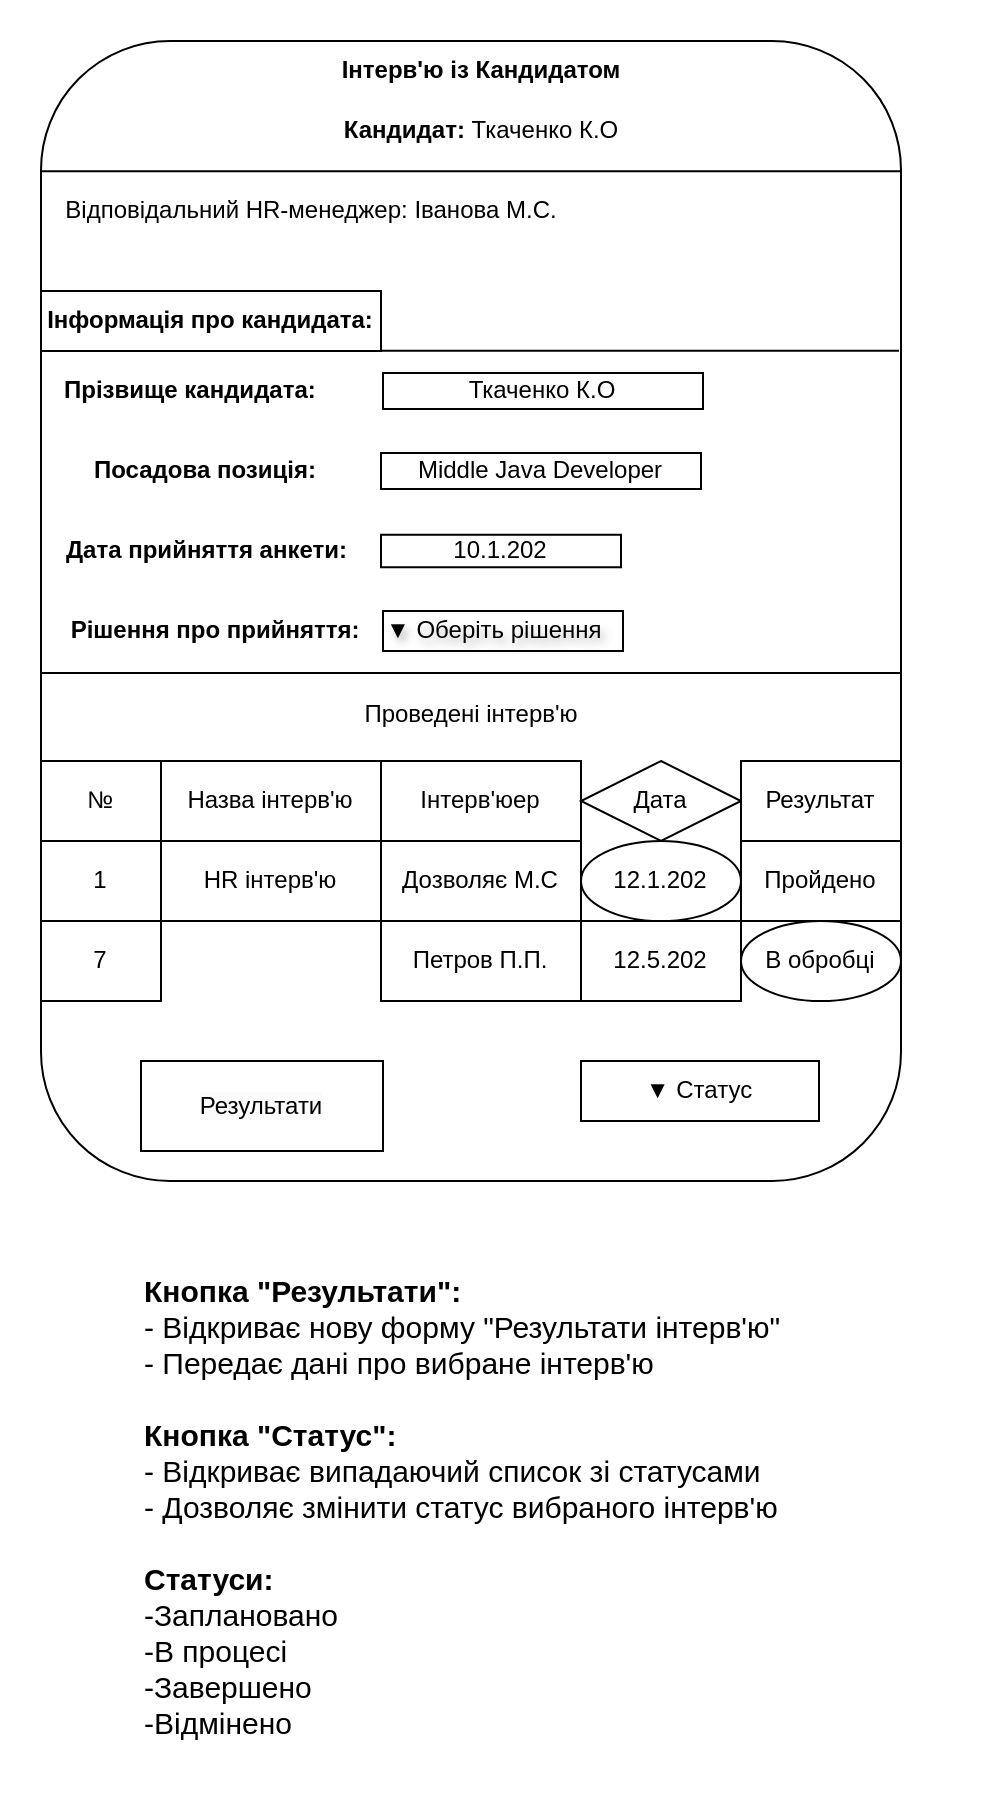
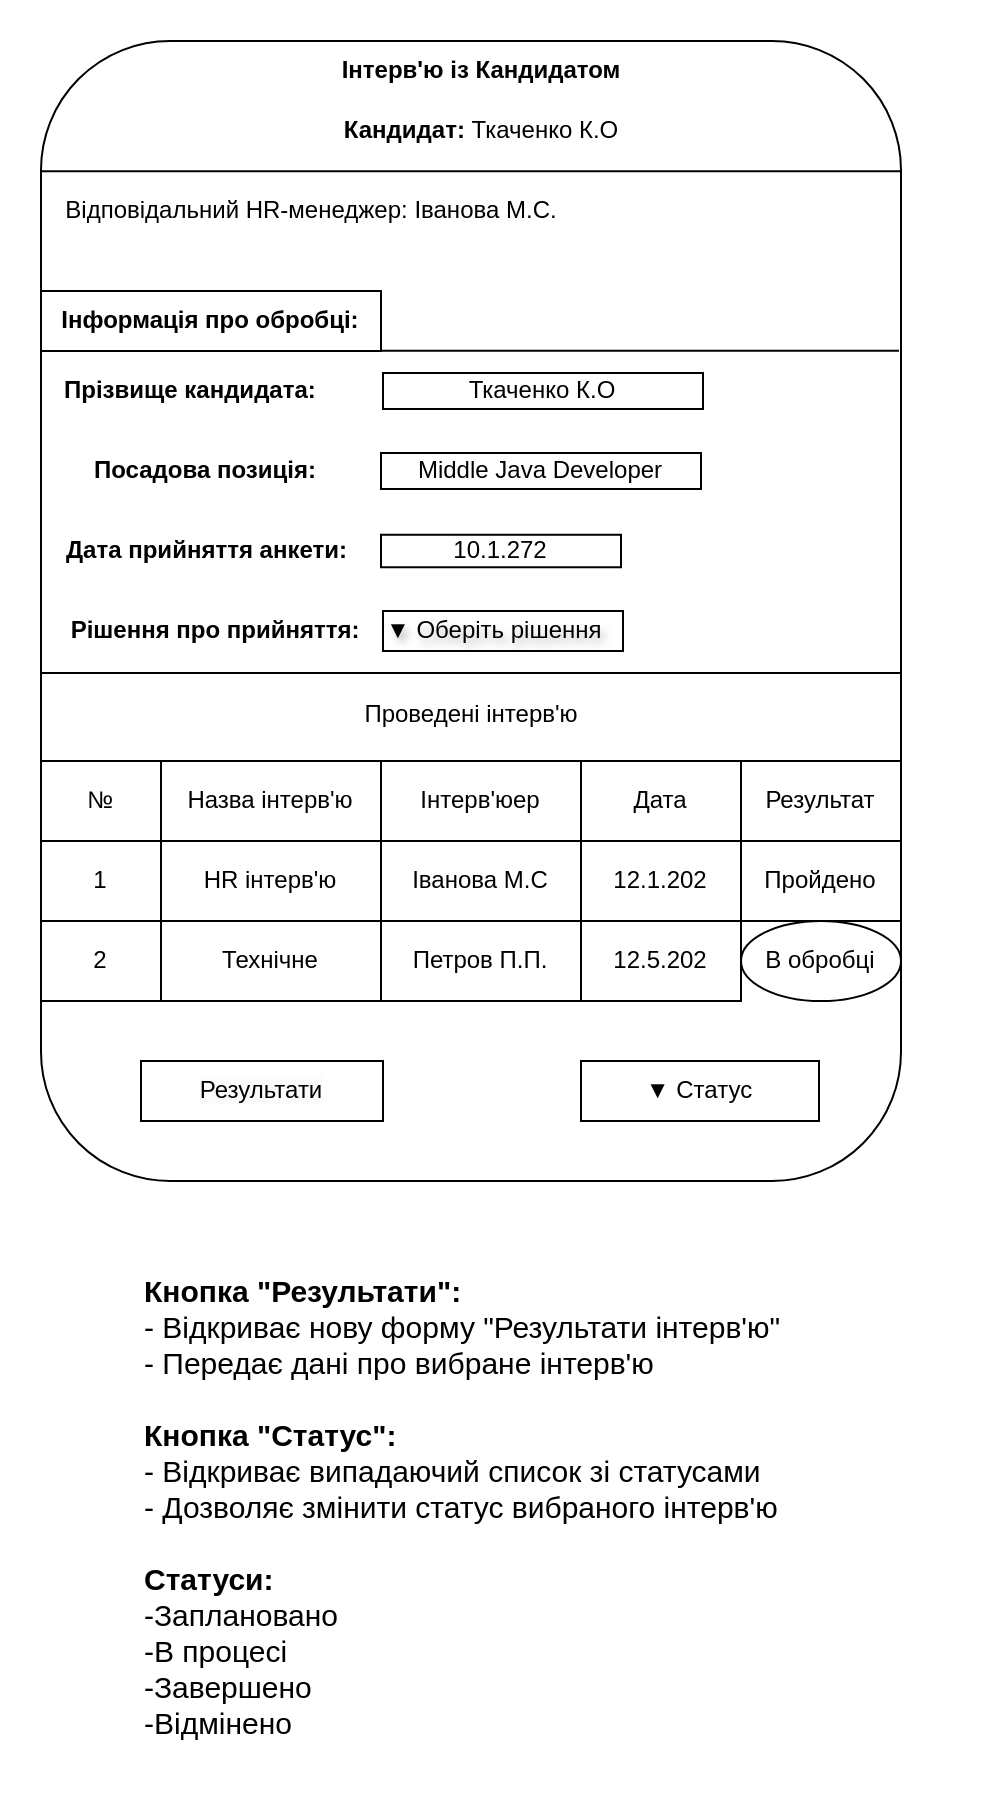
(211, 321) -> (211, 321)
(501, 551) -> (501, 551)
(661, 801) -> (661, 801)
(481, 881) -> (481, 881)
(661, 881) -> (661, 881)
(101, 961) -> (101, 961)
none -> (271, 961)
(262, 1106) -> (262, 1091)
